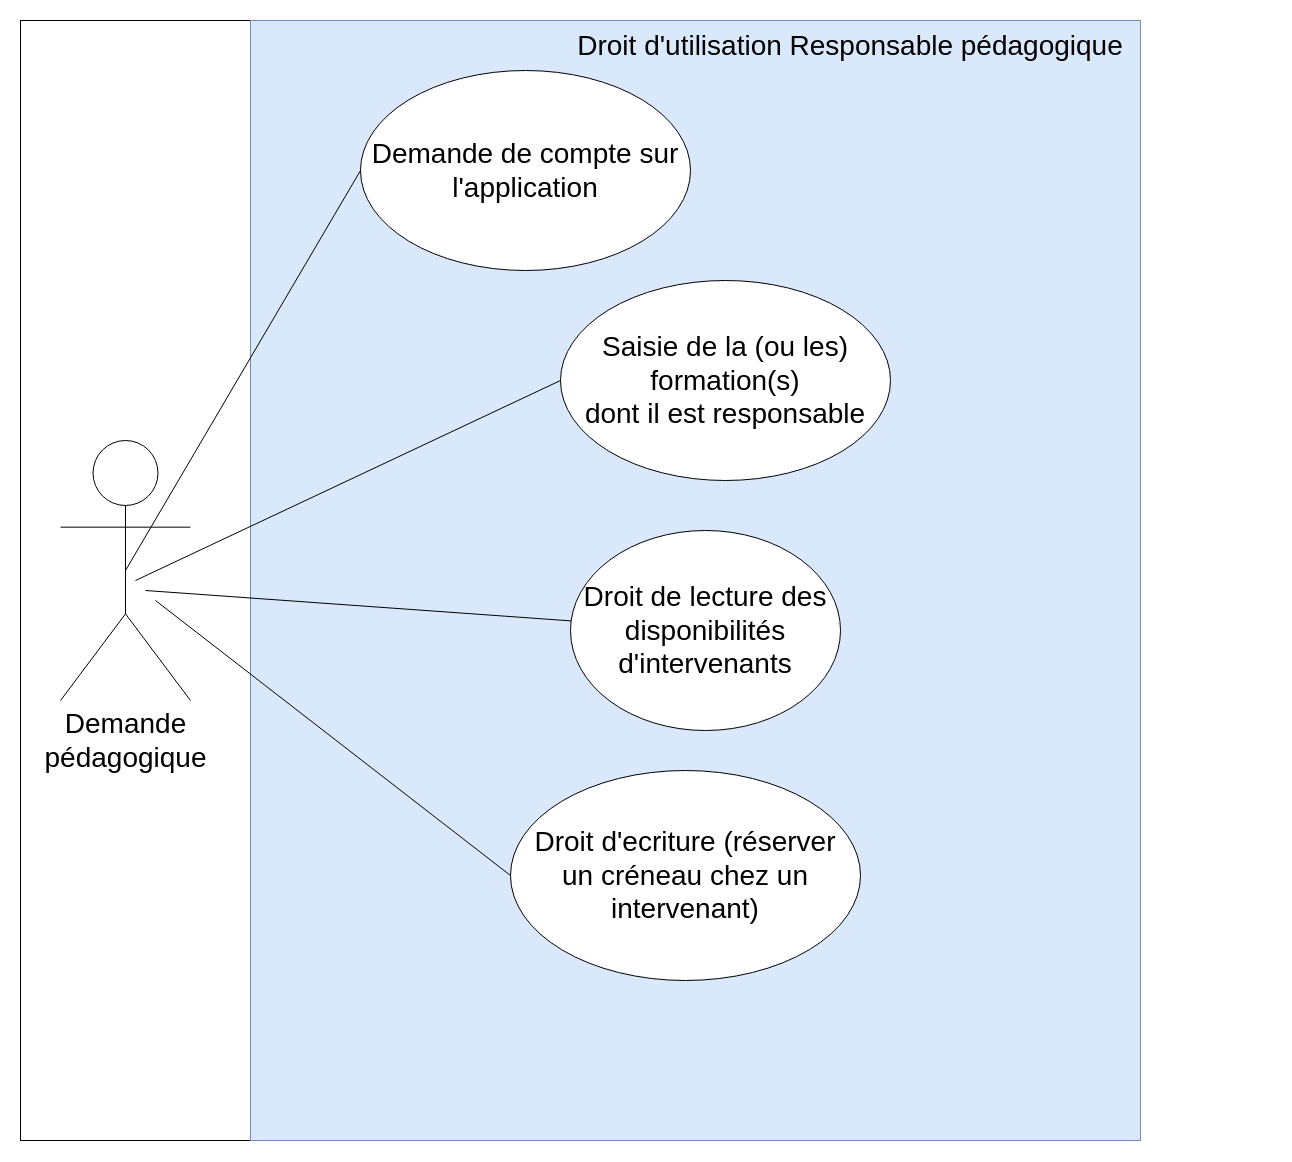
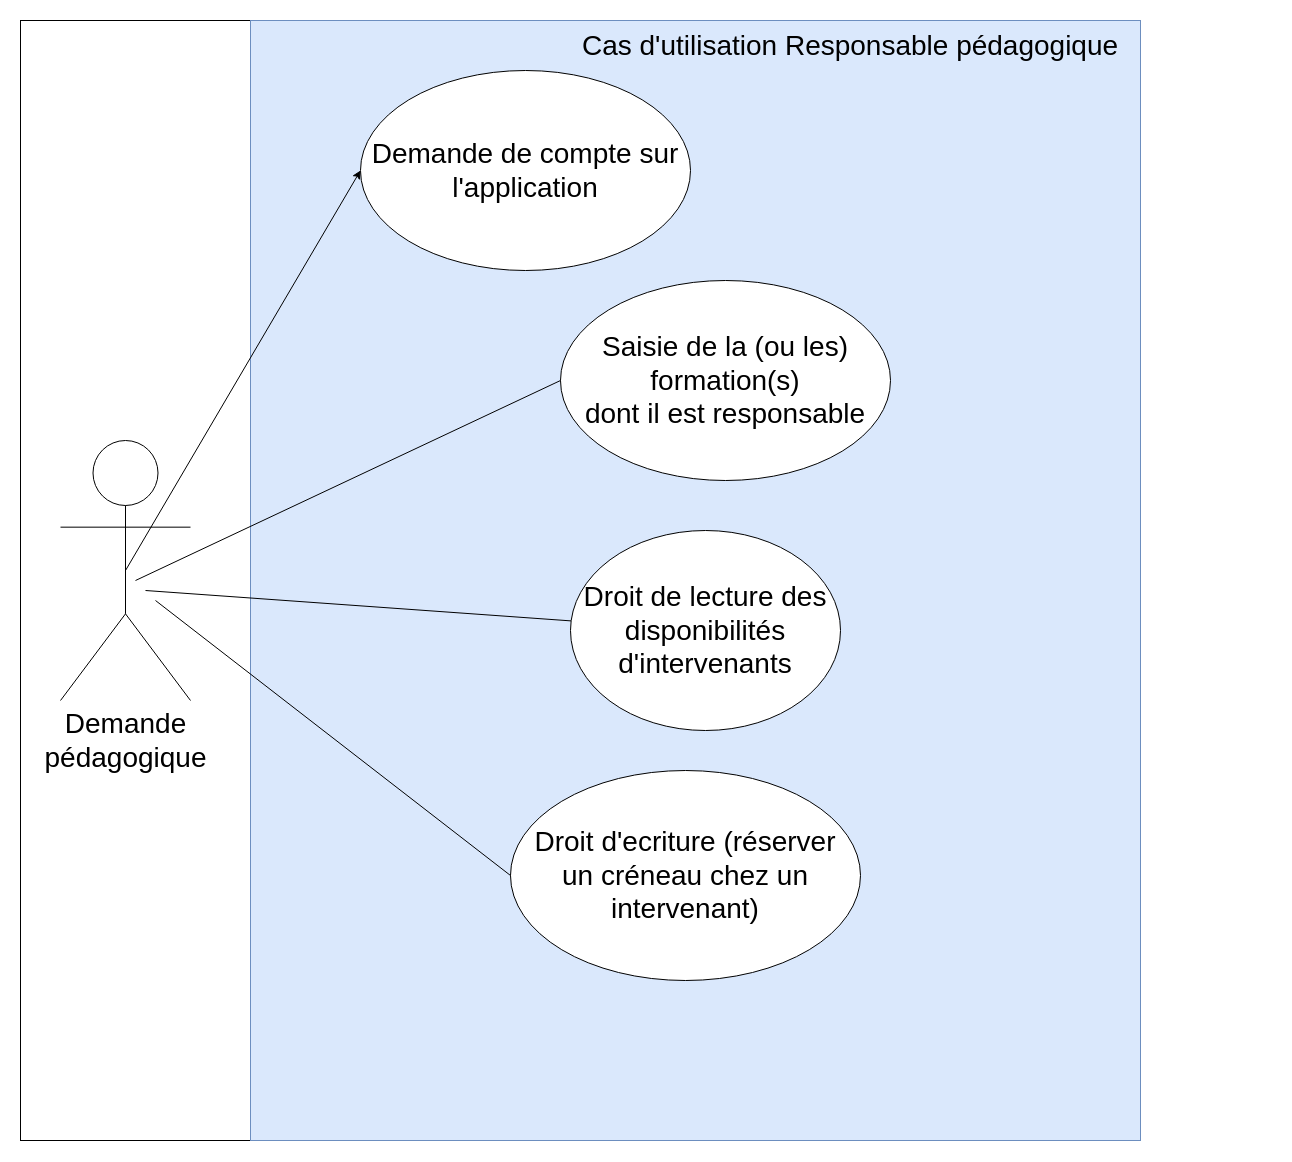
(851, 46) -> (851, 46)
(358, 175) -> (356, 178)
